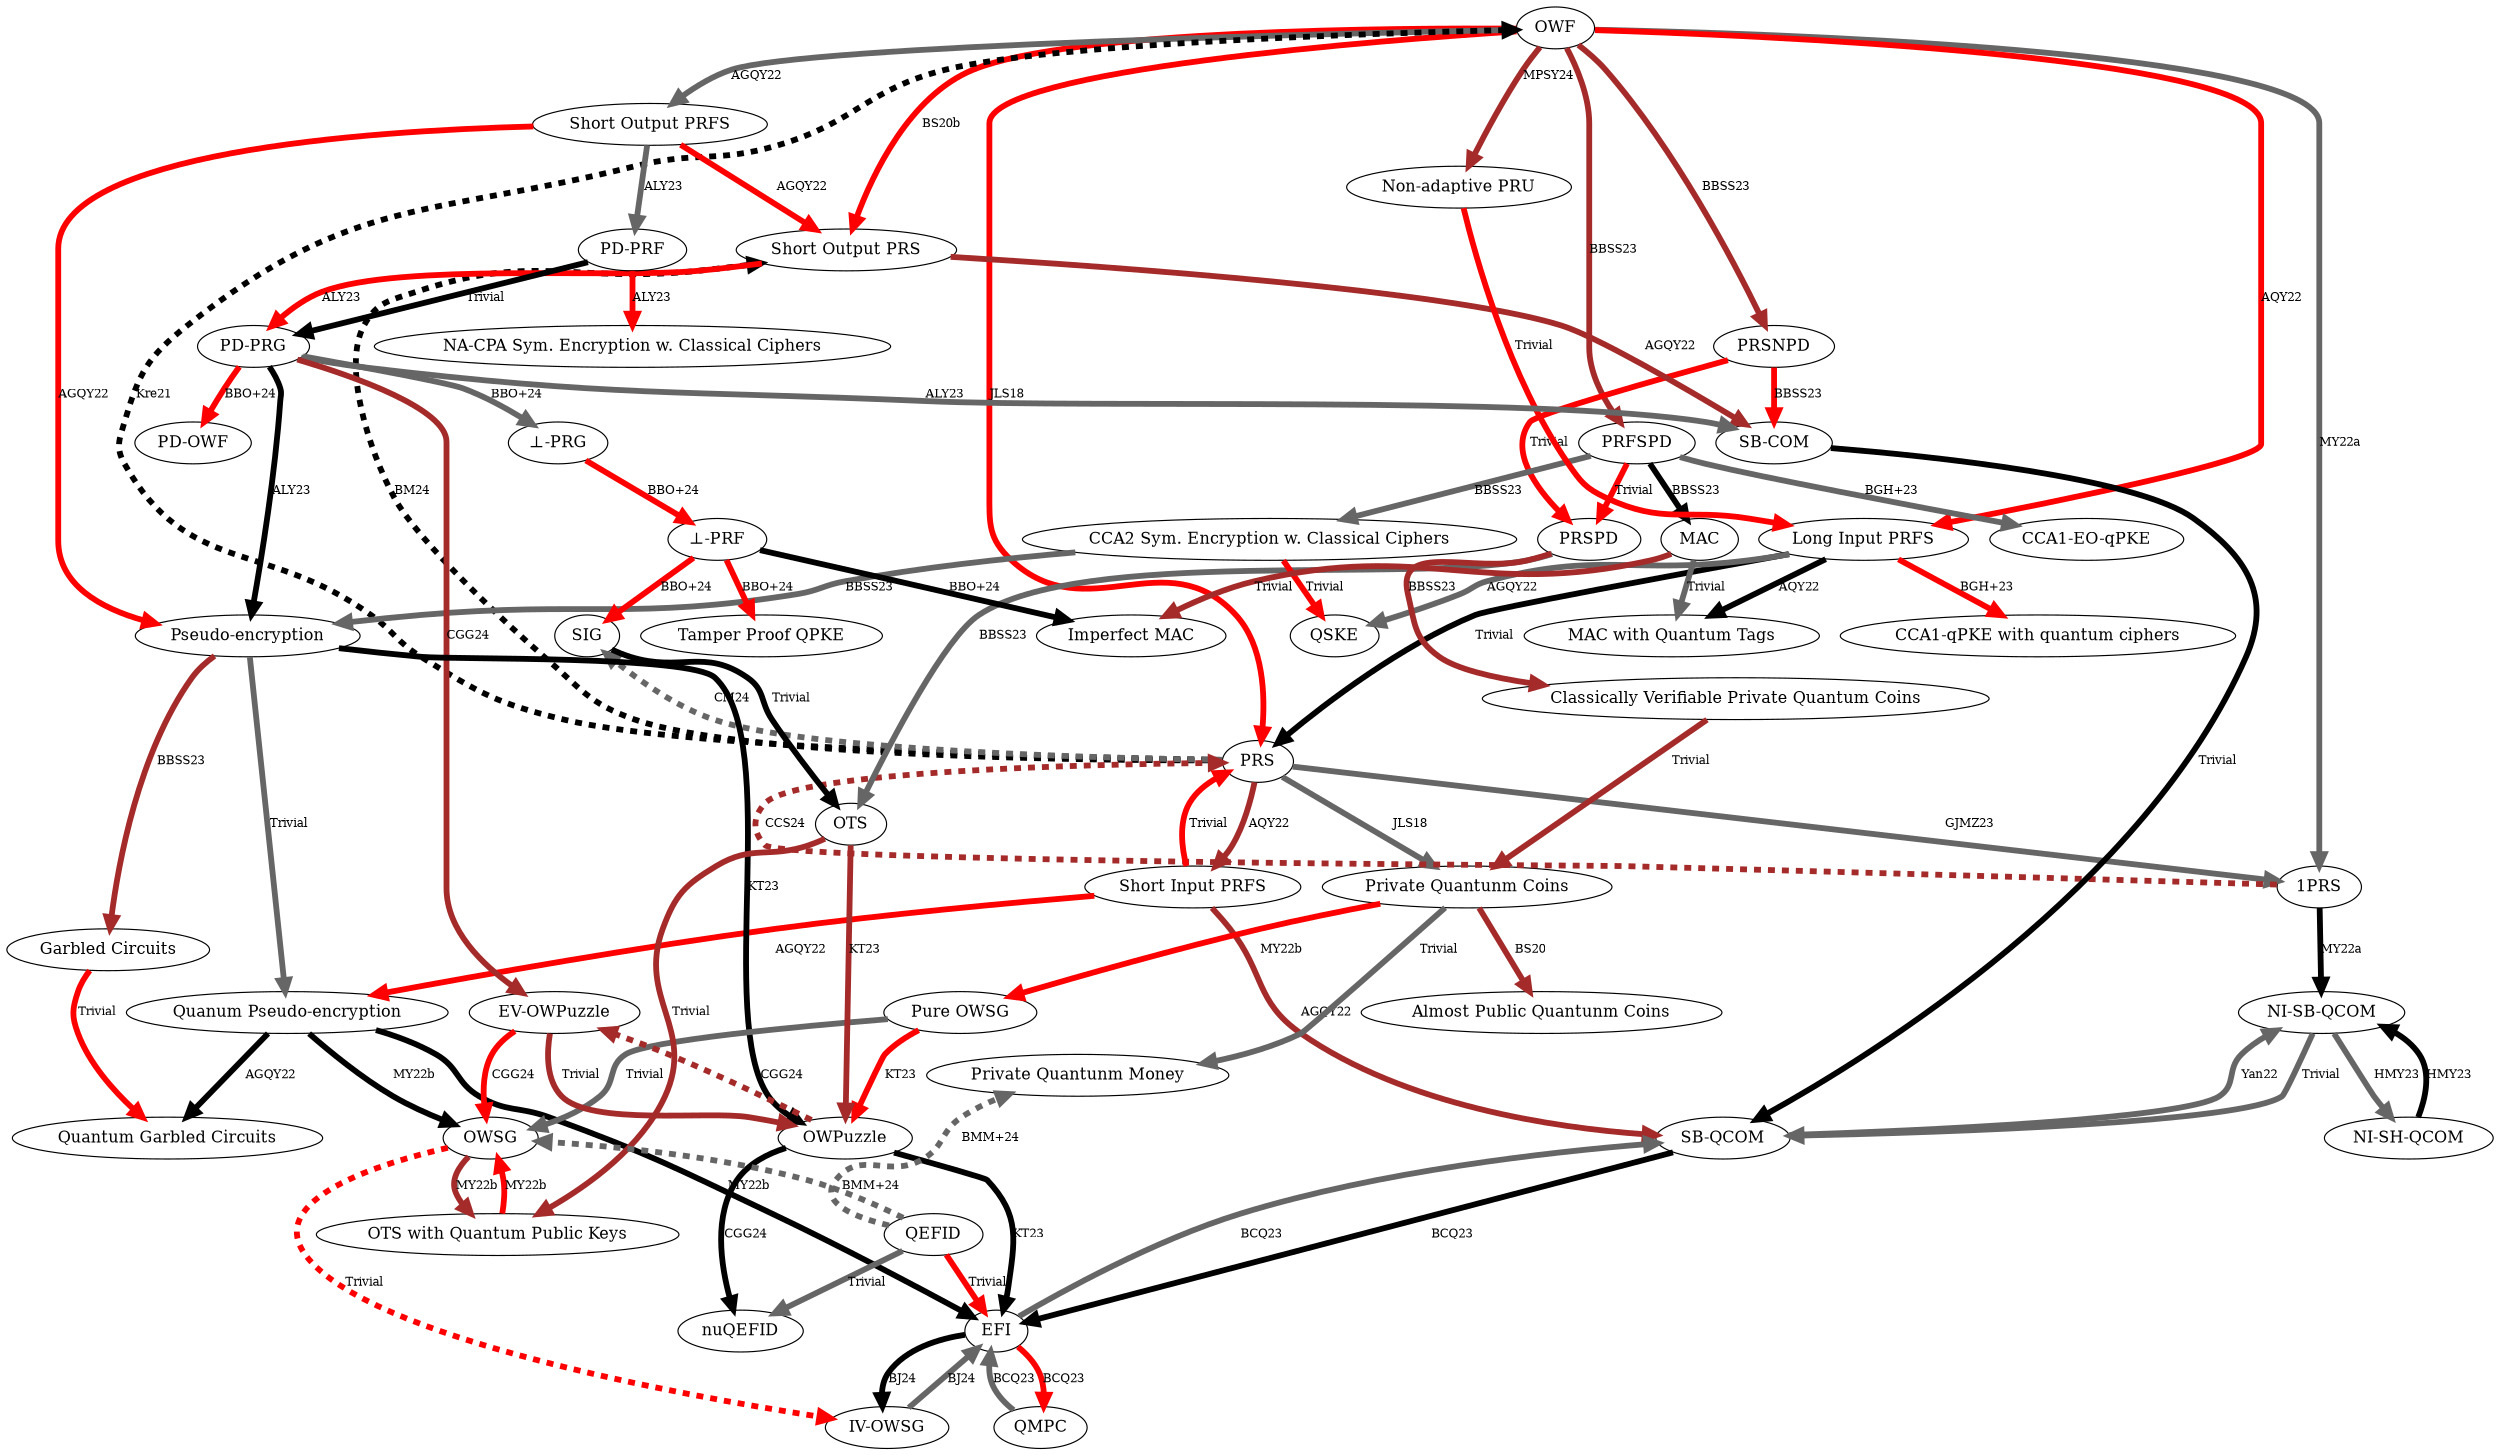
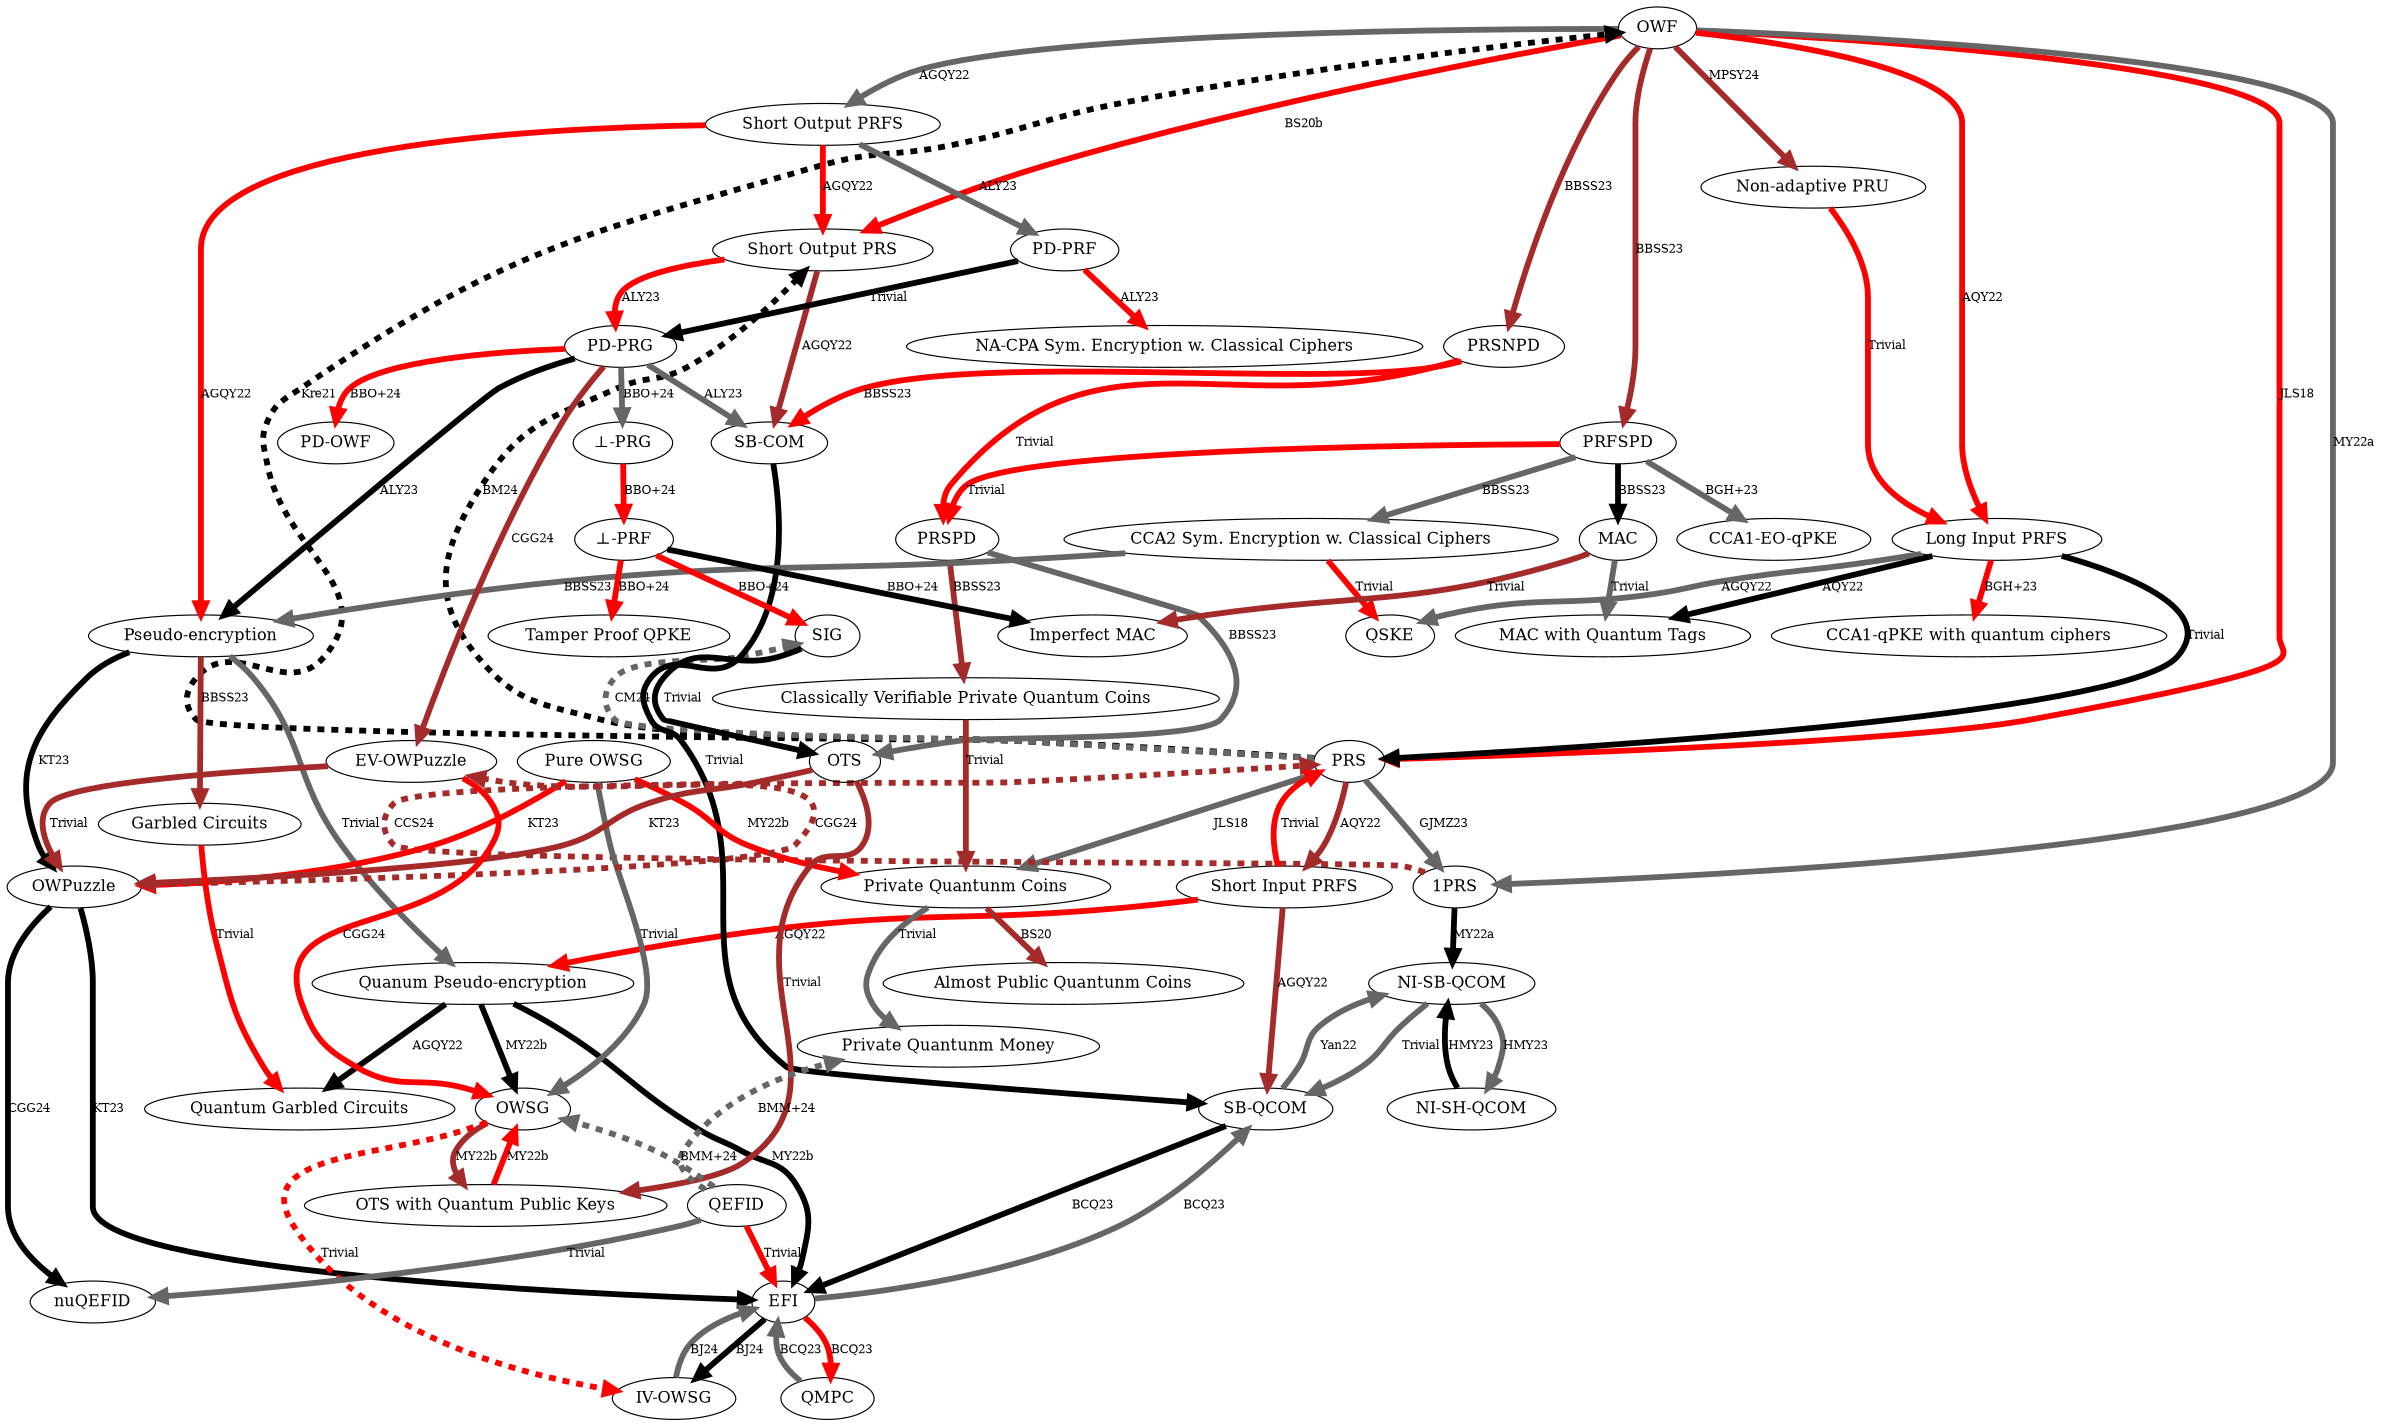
(1200, 944) -> (733, 838)
